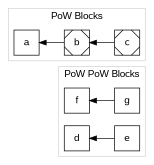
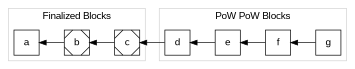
(77, 16) -> (77, 16)
none -> (155, 43)
none -> (256, 43)
